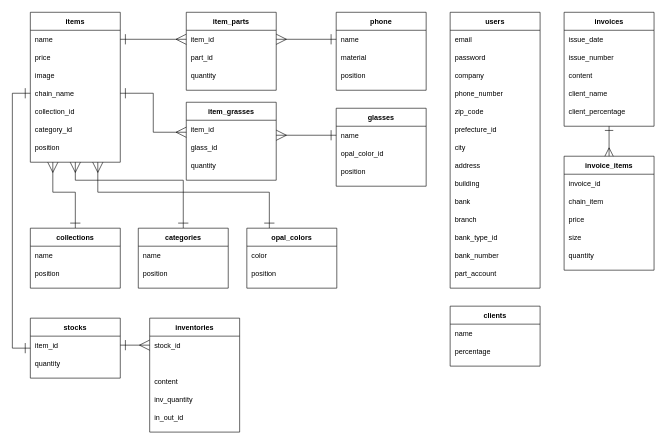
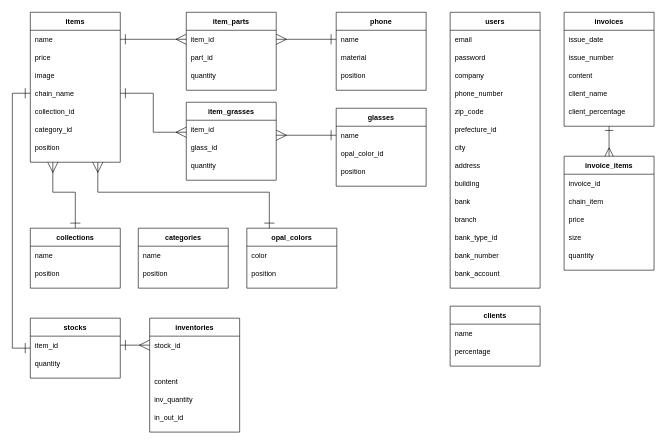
(145, 180) -> none
(479, 274) -> (479, 274)
